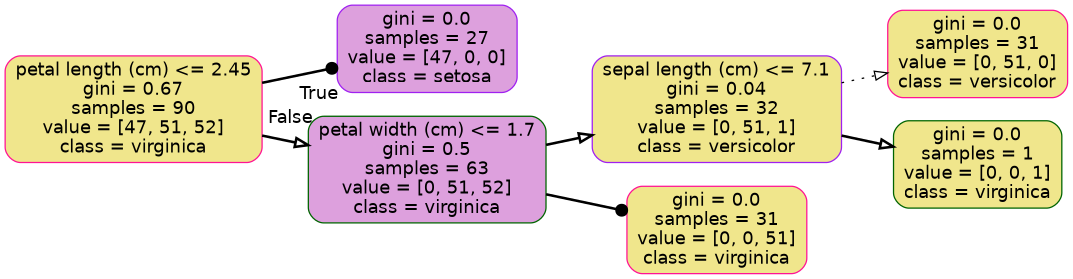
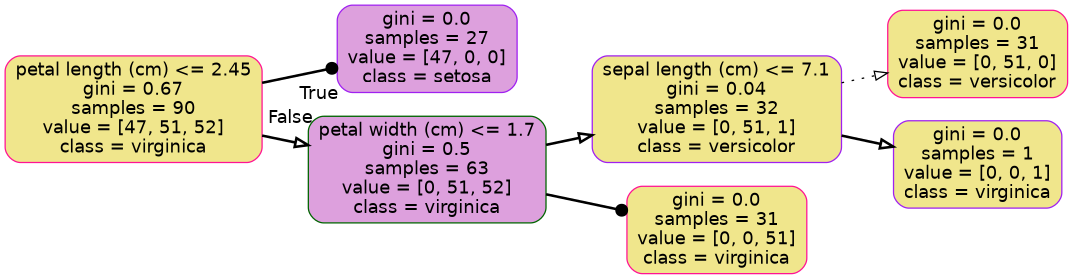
(978, 164) -> (978, 164)
